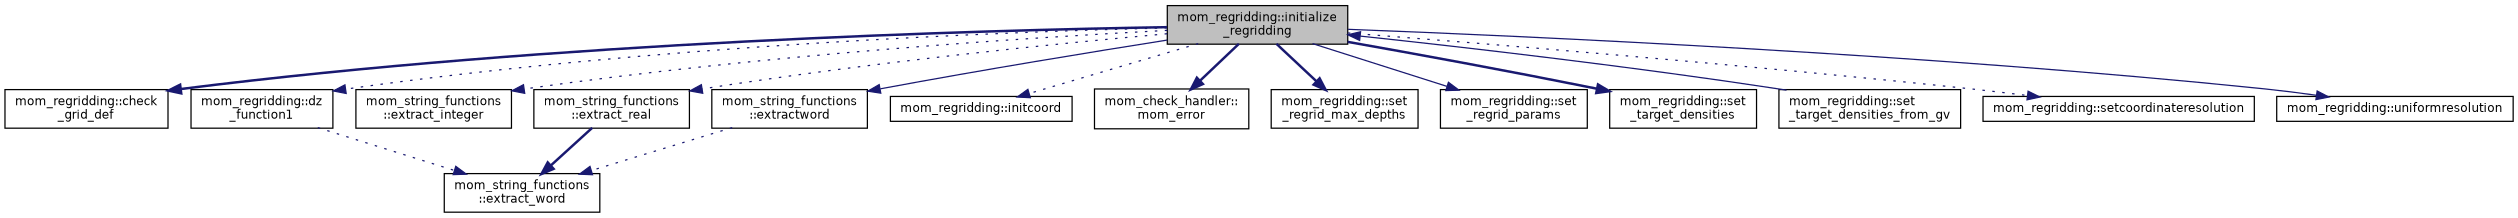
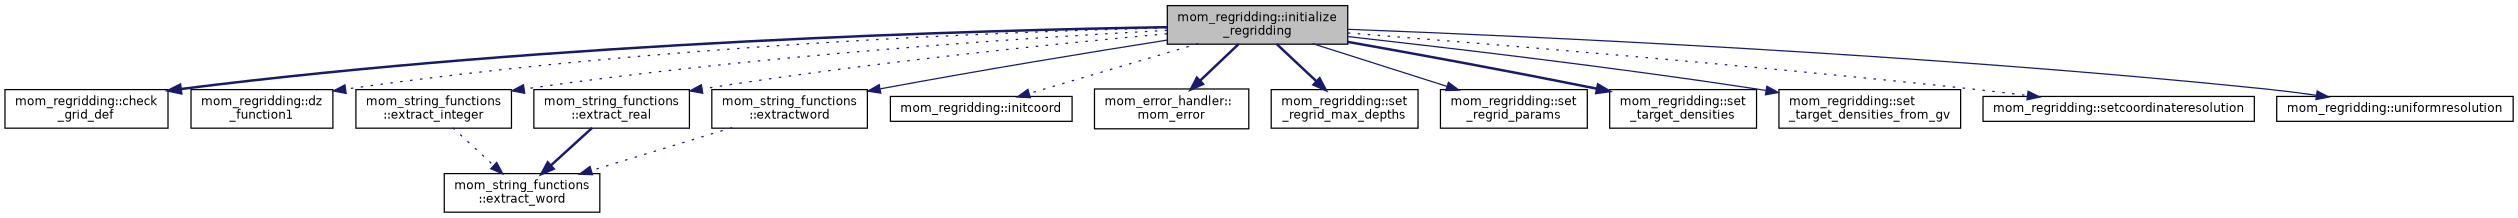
(1574, 61) -> (1557, 62)
(1172, 109) -> (1172, 109)
(386, 149) -> (473, 147)
